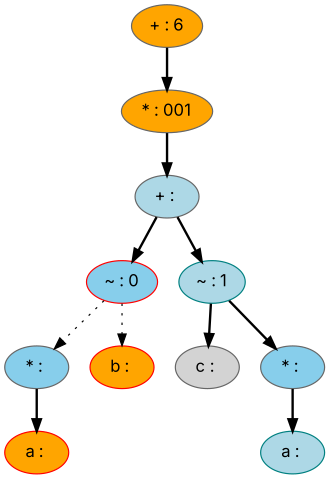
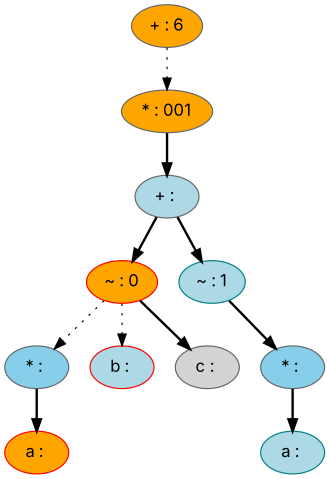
(167, 63) -> (167, 63)
(122, 282) -> (122, 282)
(210, 319) -> (161, 321)
(122, 367) -> (122, 367)
